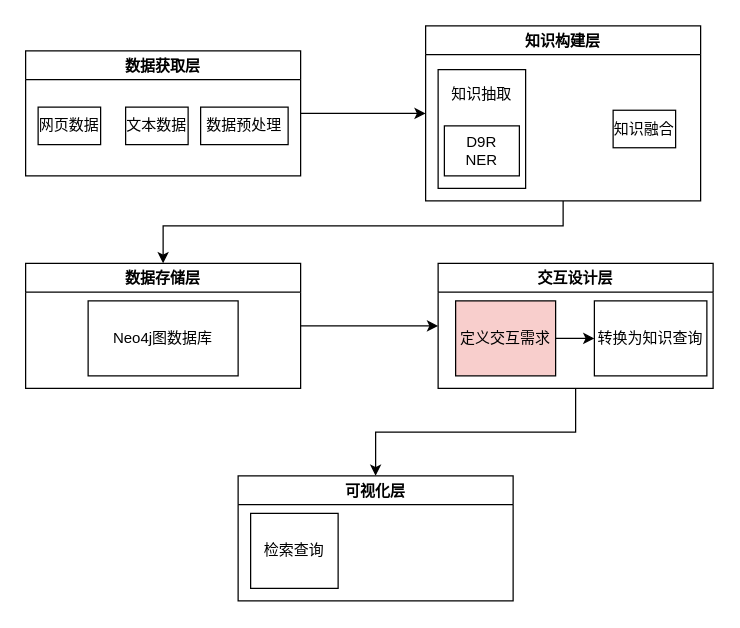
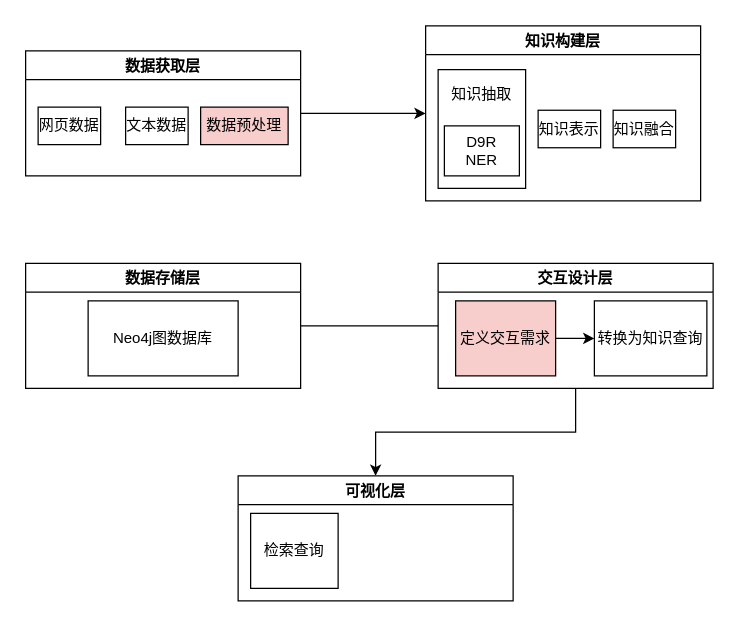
(244, 126) -> (244, 126)
none -> (569, 129)
(360, 226) -> none
(428, 326) -> (431, 326)
